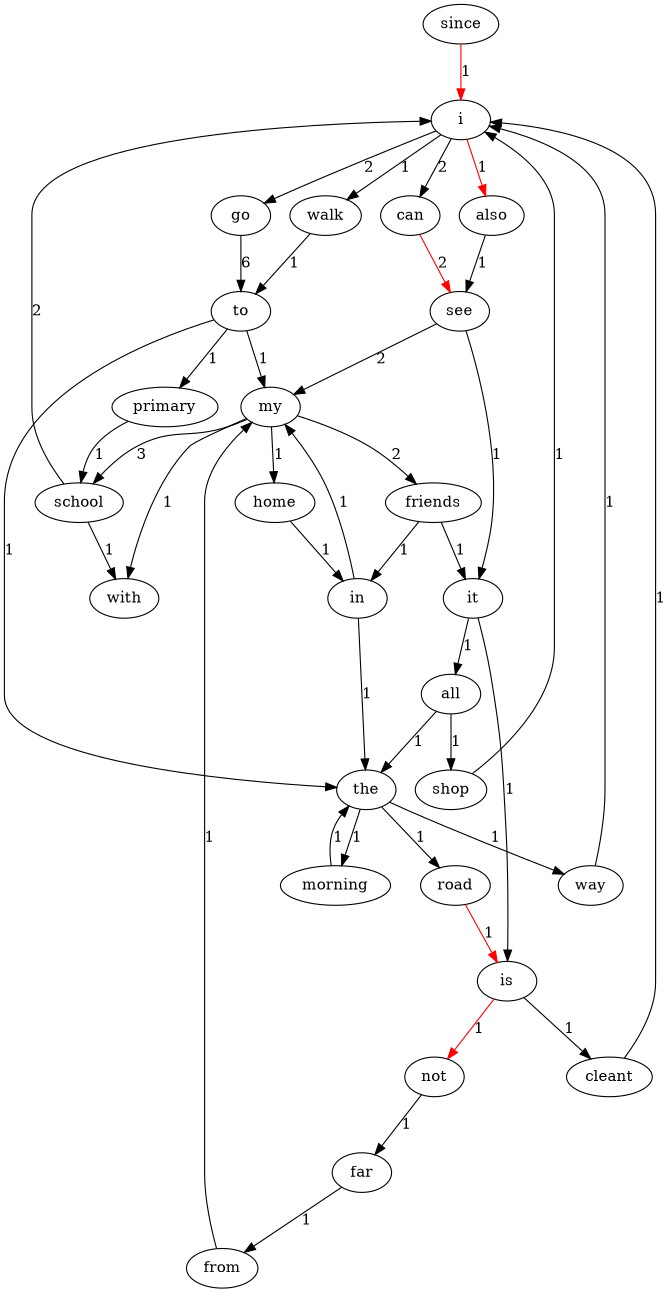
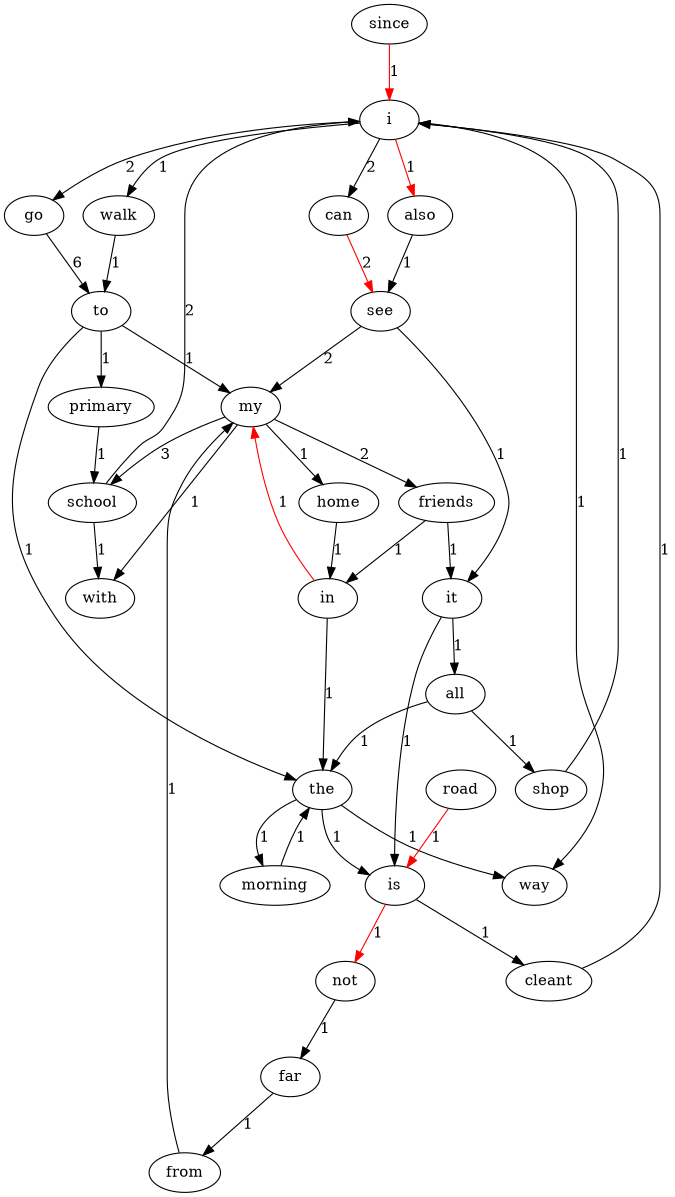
(605, 468) -> (576, 447)
(333, 502) -> (275, 513)
(407, 833) -> (332, 845)
